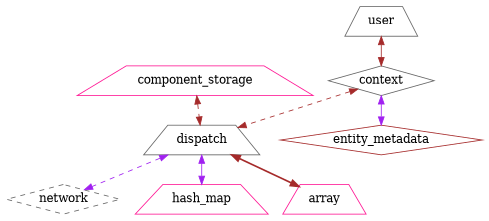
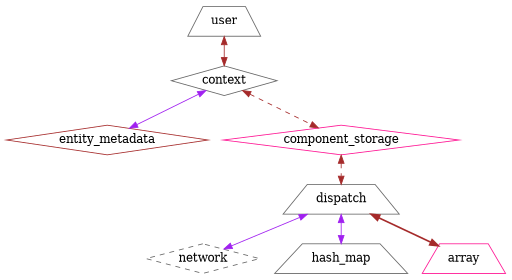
(195, 81) -> (341, 140)
(298, 108) -> (280, 109)
(126, 172) -> (265, 232)
(202, 199) -> (341, 259)
